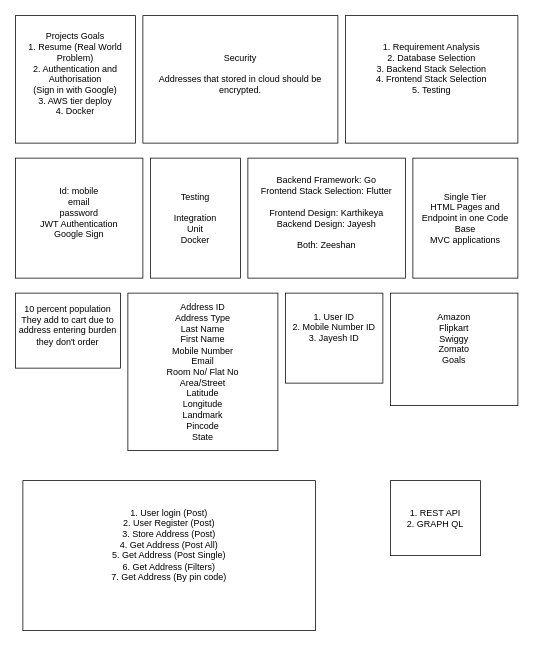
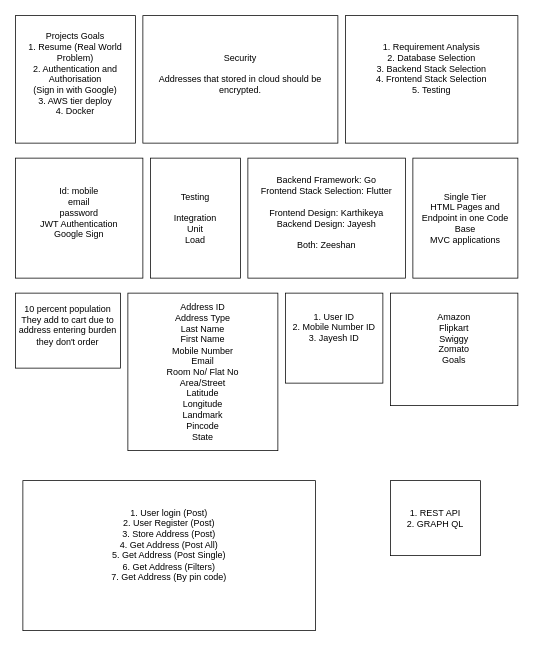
(195, 218) -> (195, 218)
